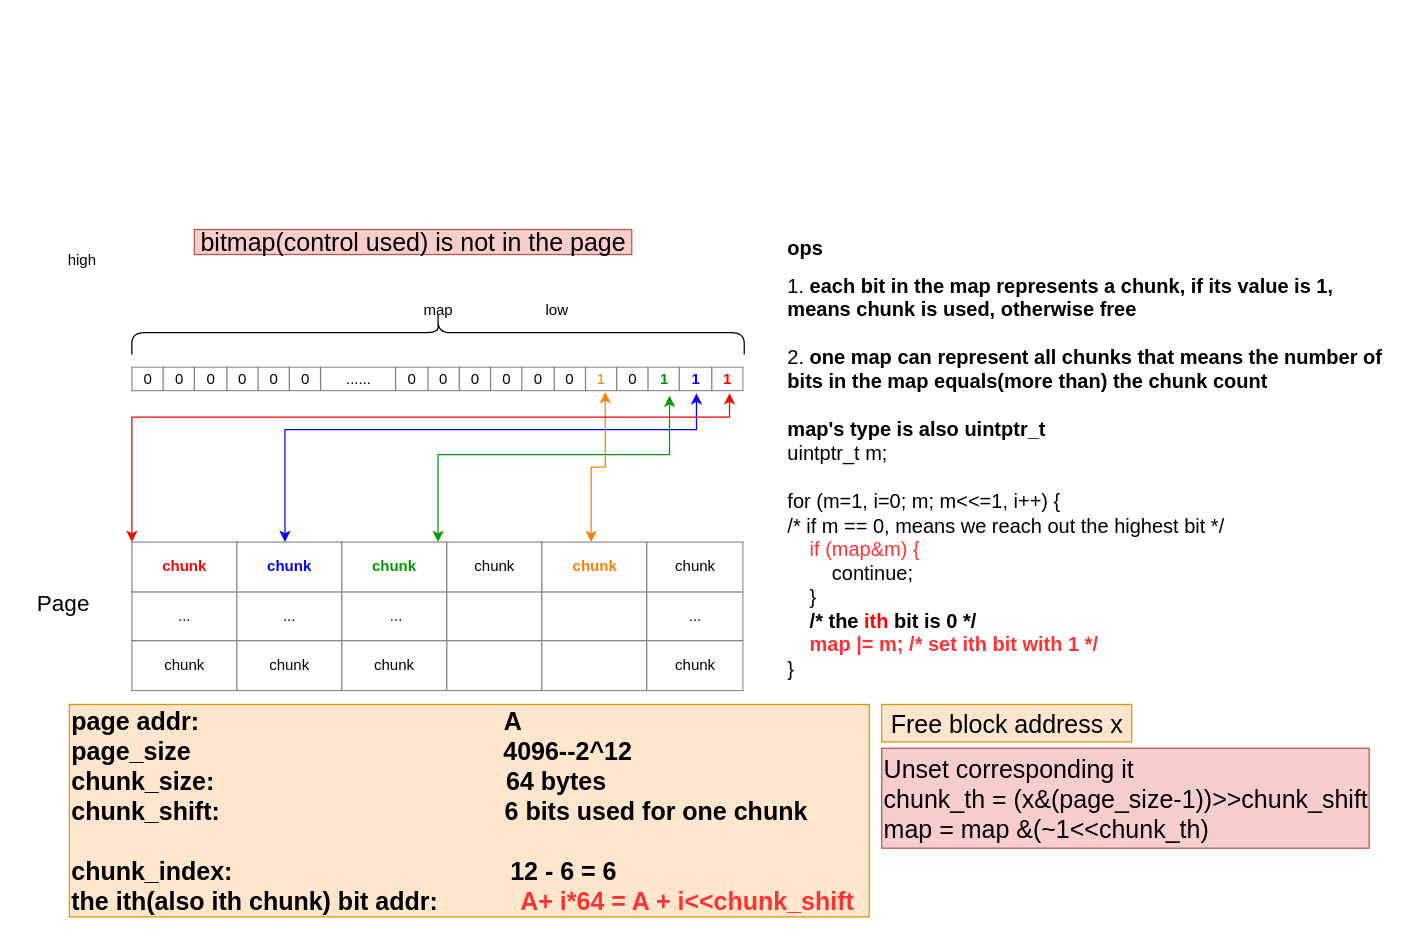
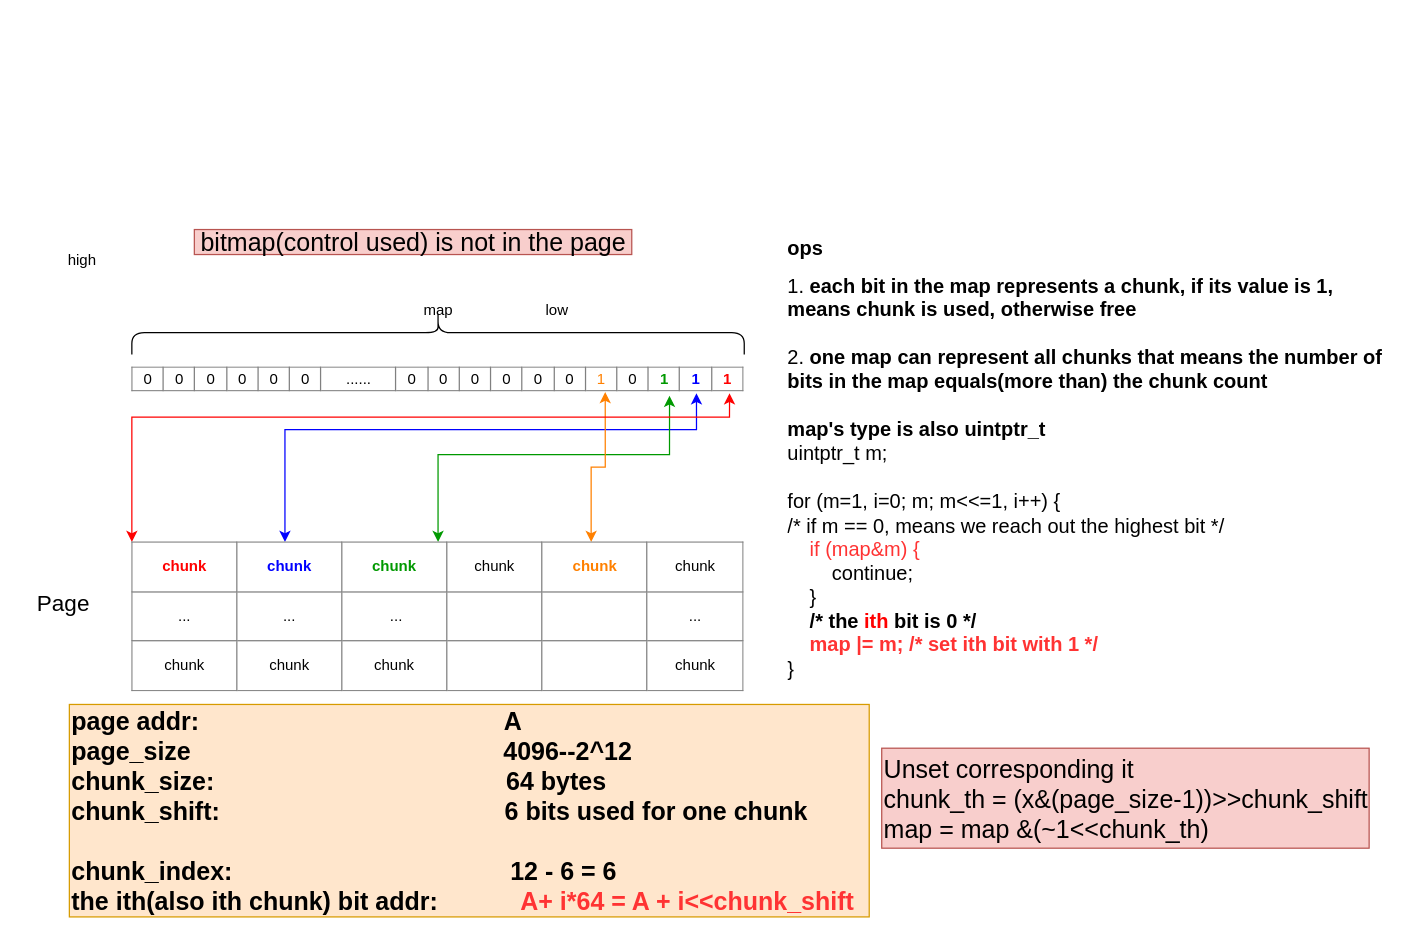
(1007, 723) -> none
